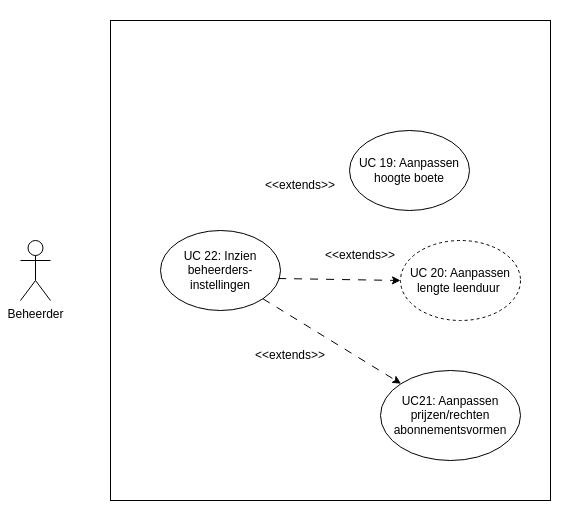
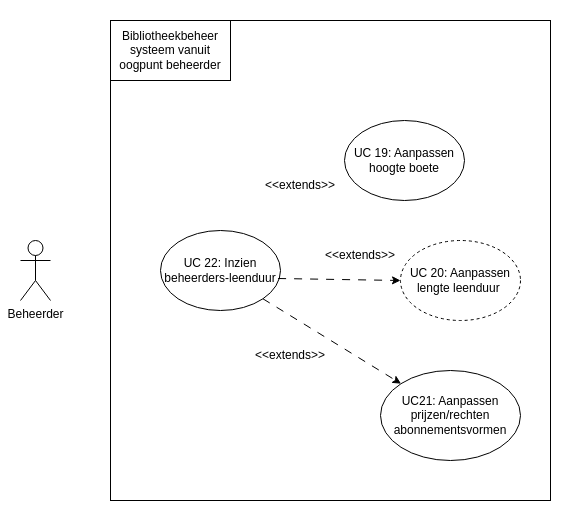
none -> (171, 51)
(410, 171) -> (405, 161)
(221, 271) -> (221, 271)
